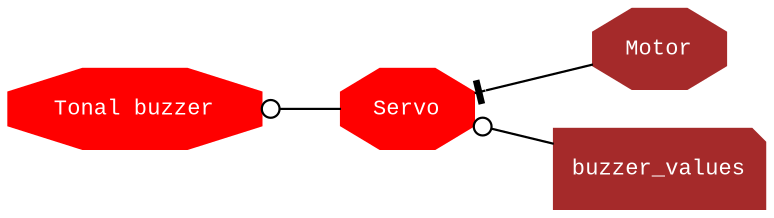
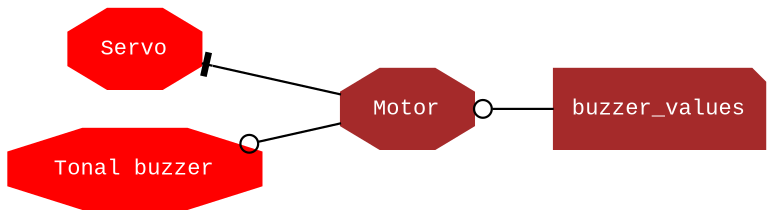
(310, 109) -> (300, 133)
(523, 136) -> (523, 109)
